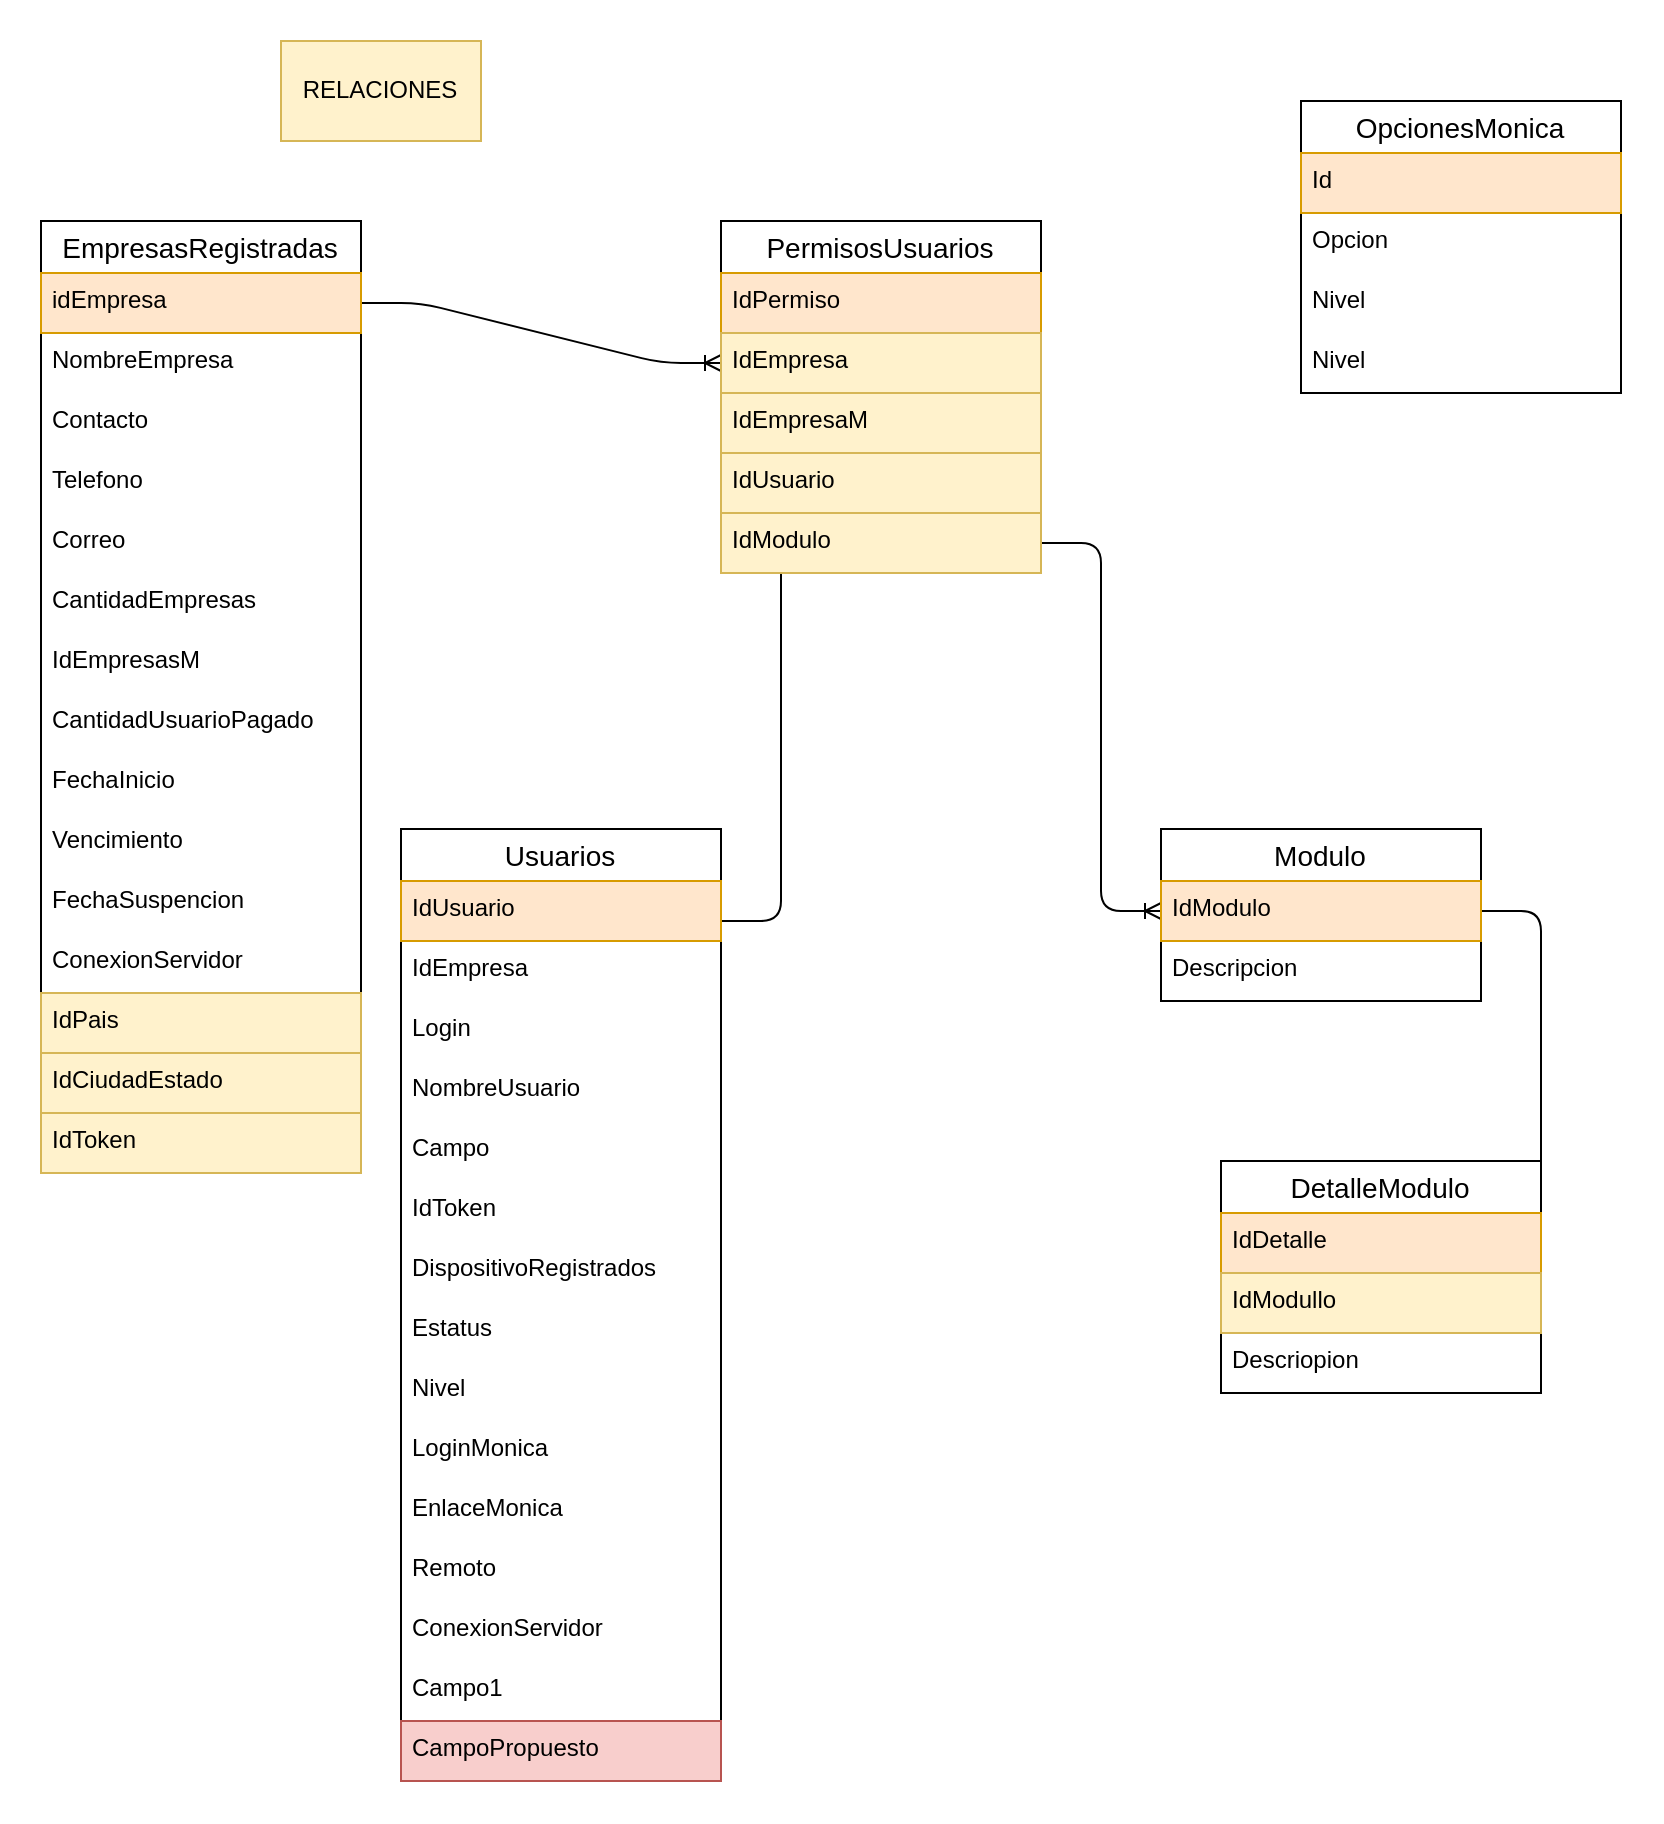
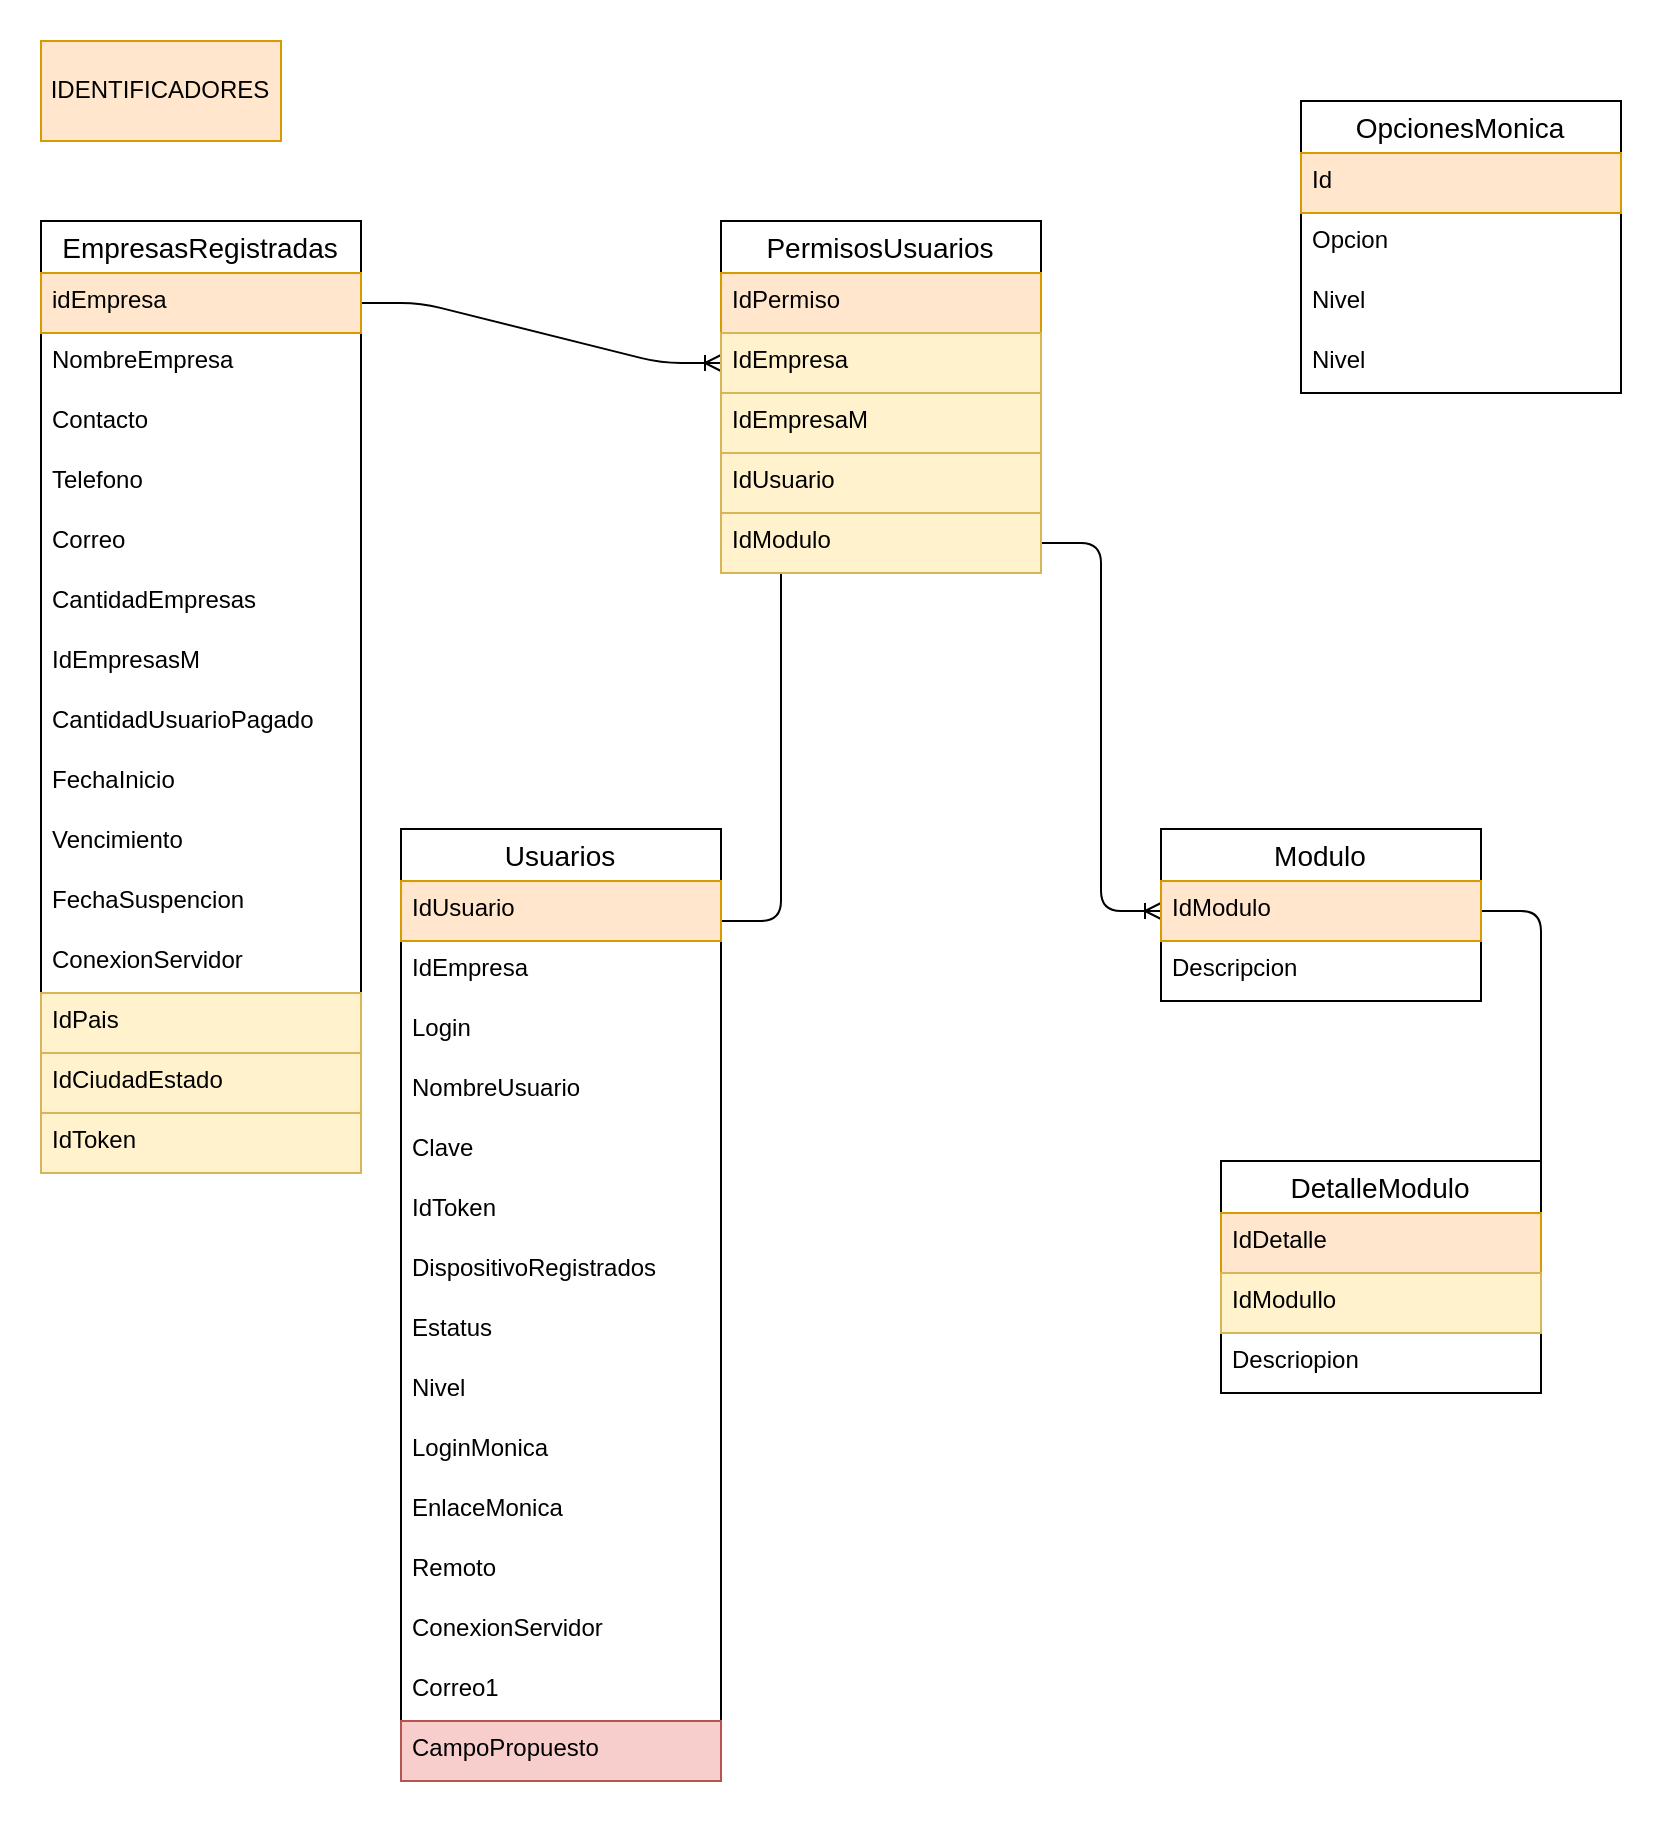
none -> (161, 91)
(381, 91) -> none
(446, 1148) -> (442, 1148)
(452, 1688) -> (459, 1688)
